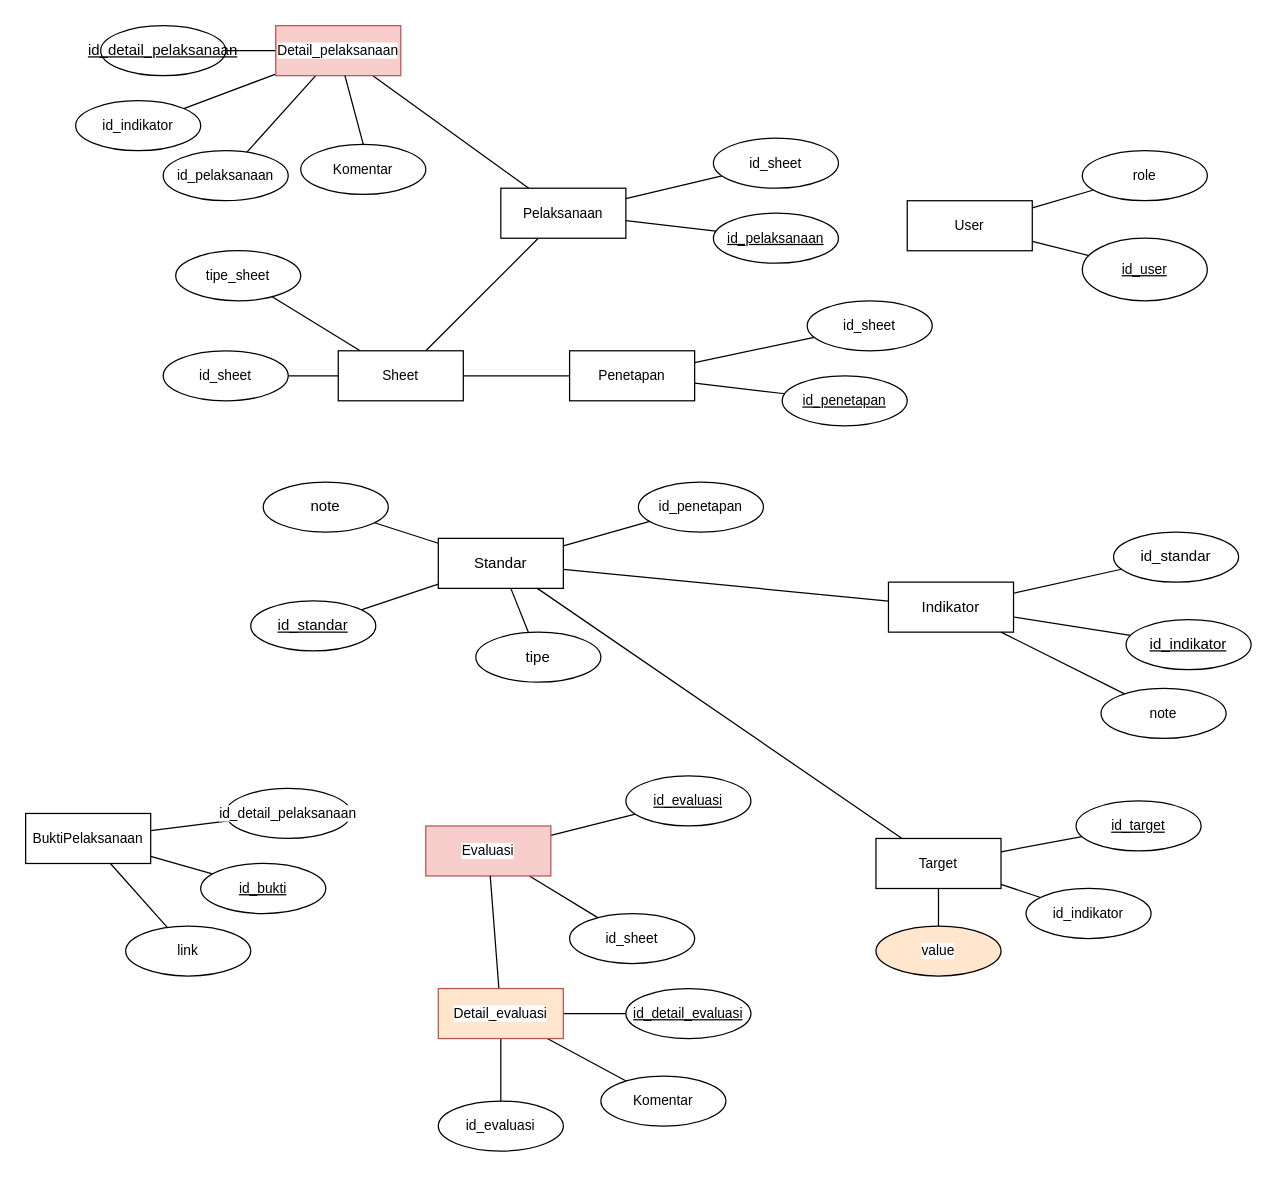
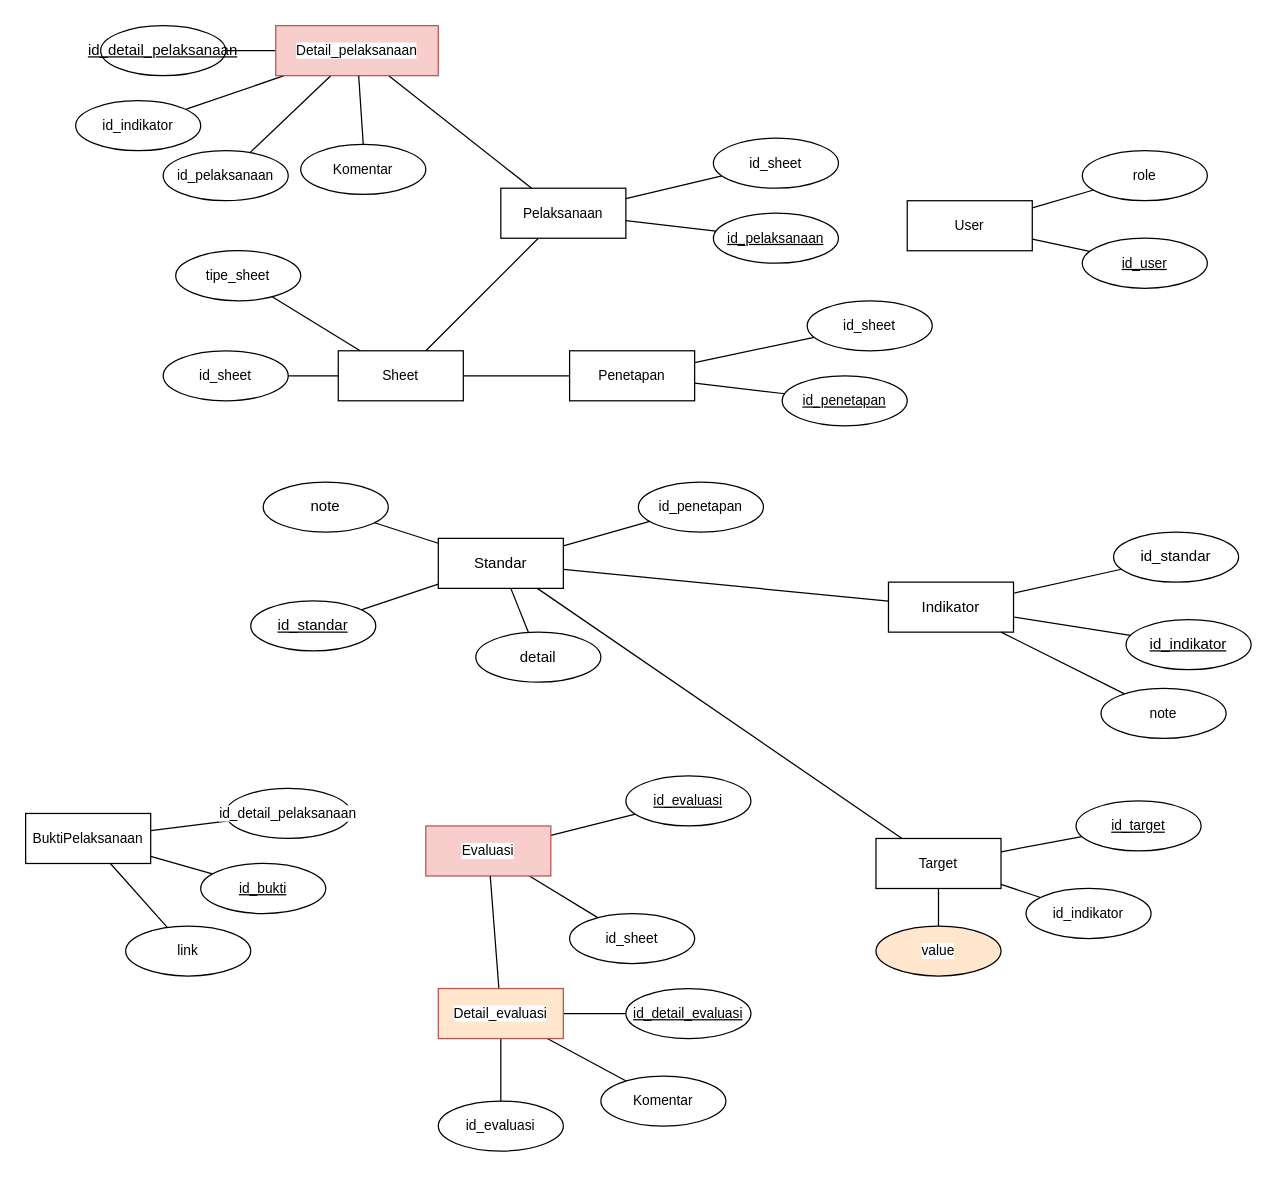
(338, 51) -> (357, 51)
(1144, 269) -> (1144, 263)
(538, 657) -> (538, 657)
